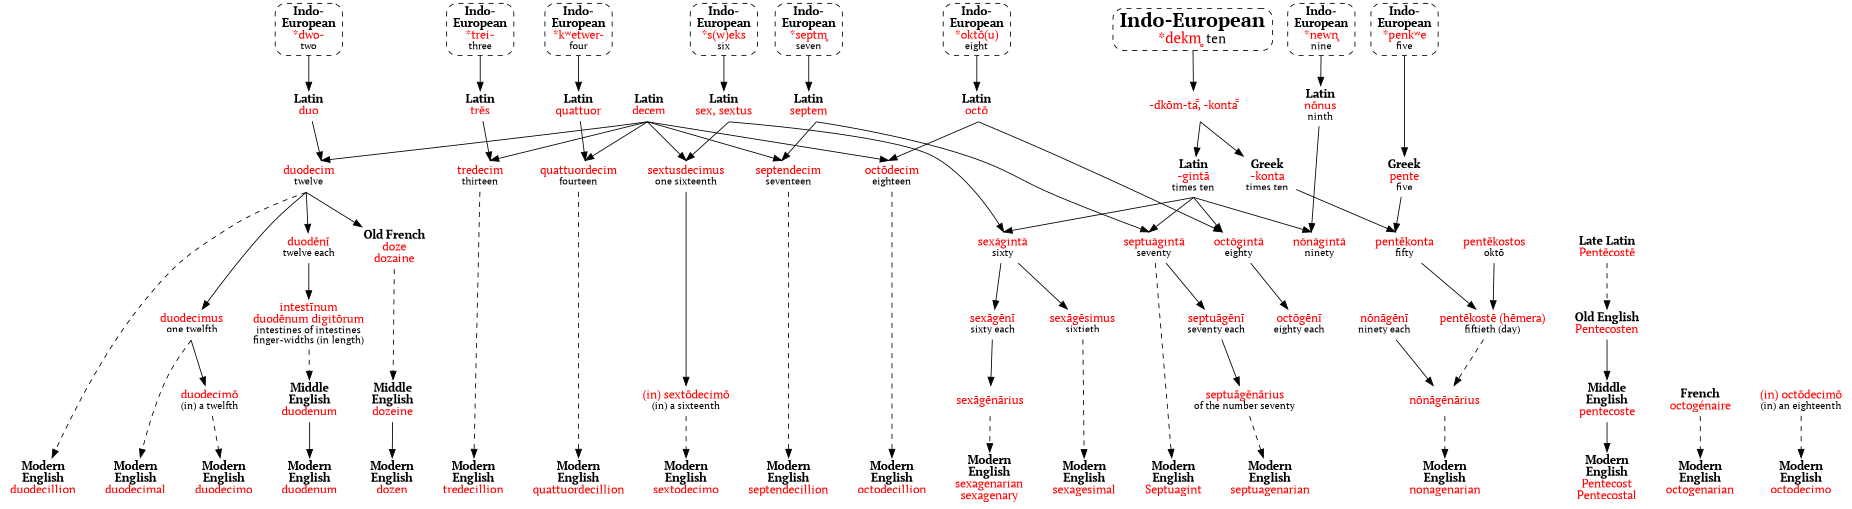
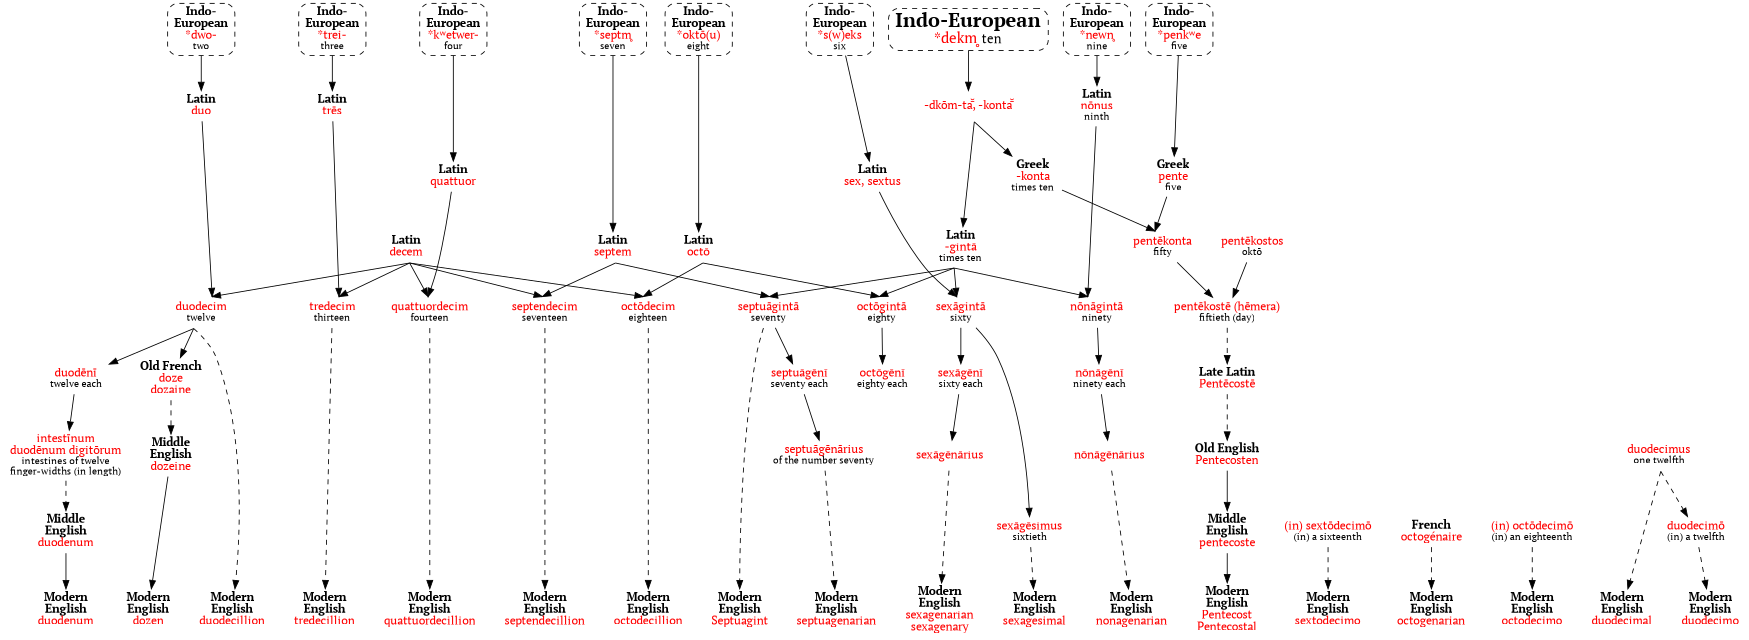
(686, 176) -> none
(253, 244) -> none
(309, 330) -> (66, 461)
none -> (1098, 341)
(197, 359) -> (1672, 490)
(1471, 359) -> (1227, 341)
